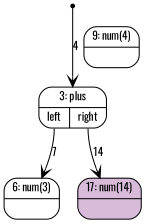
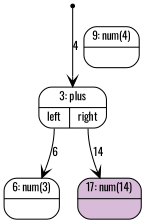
(55, 153) -> (55, 153)
